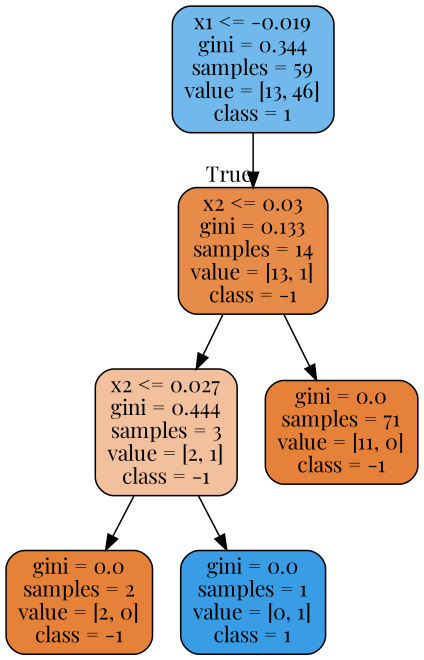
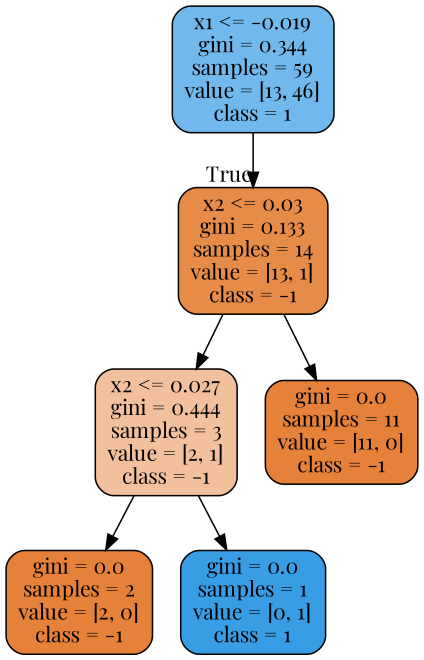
(342, 432) -> (342, 432)
